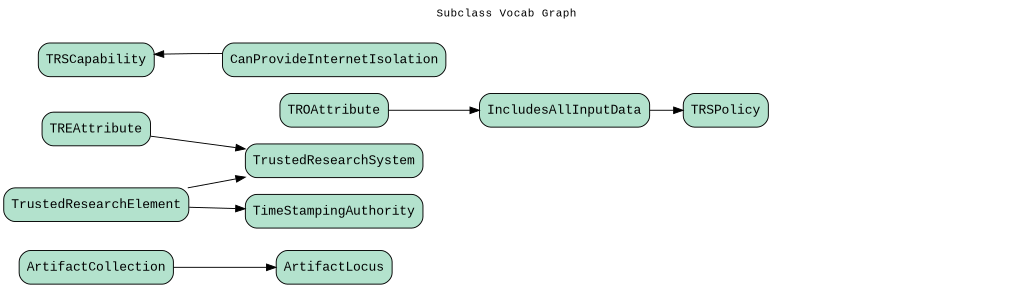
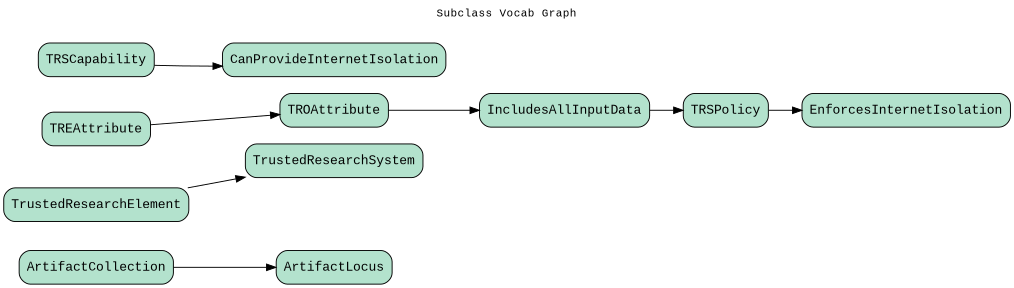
(193, 54) -> (184, 66)
none -> (906, 110)
(193, 142) -> (211, 120)
(334, 211) -> none
